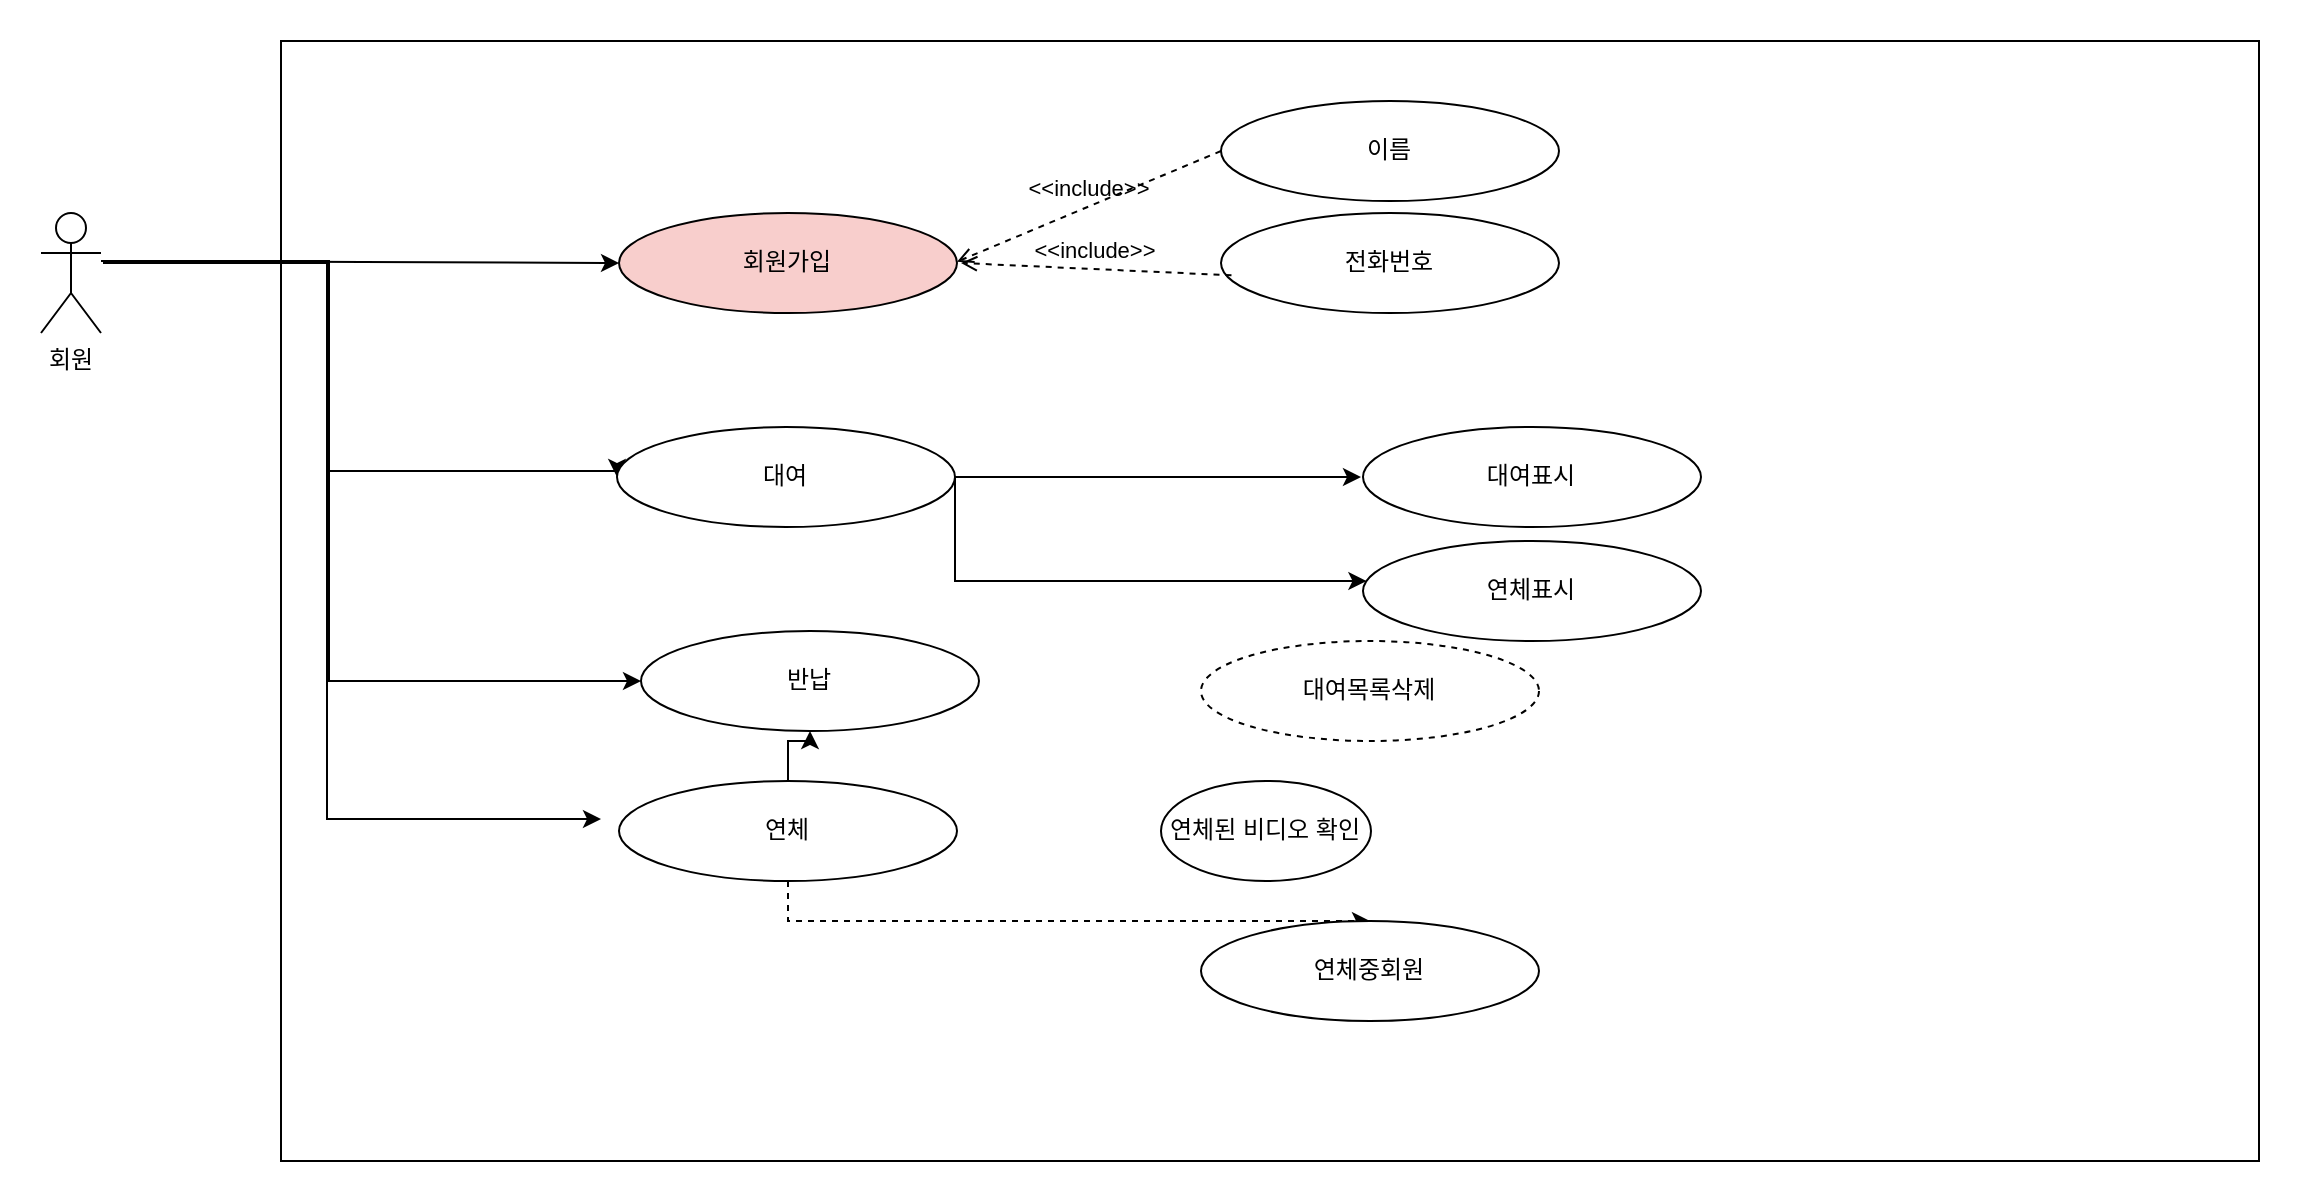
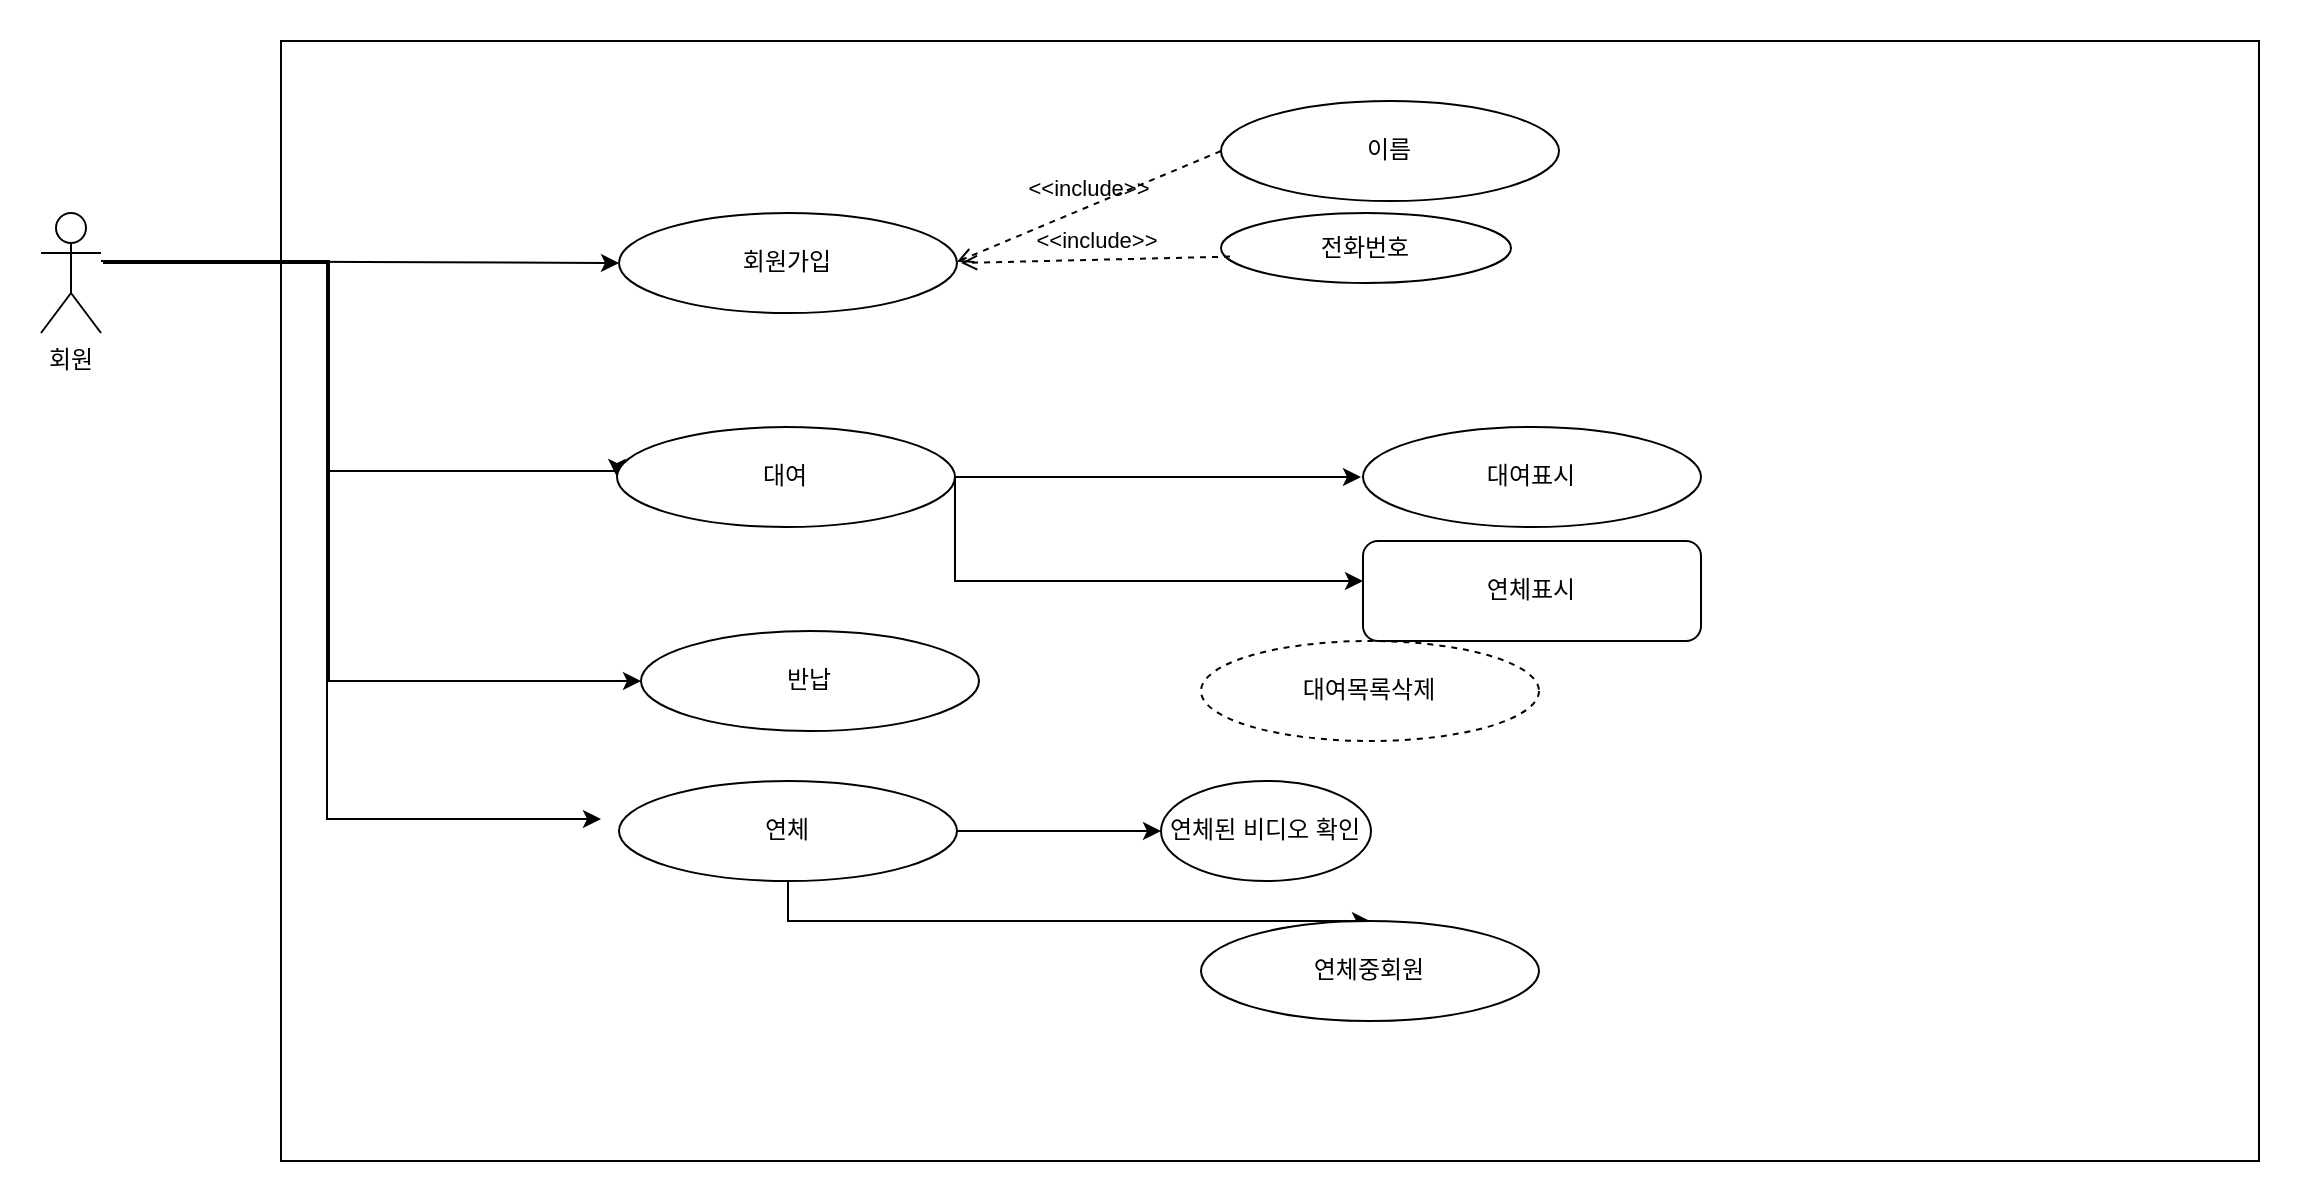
(788, 263) -> (788, 263)
(1390, 263) -> (1366, 248)
(1532, 591) -> (1532, 591)
(788, 749) -> (1052, 831)
(1048, 921) -> (1048, 921)
